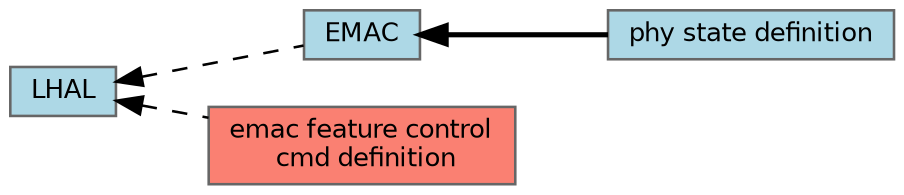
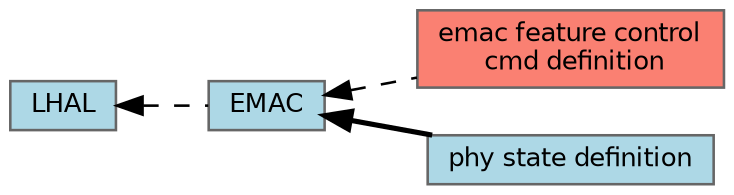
(175, 112) -> (384, 84)
